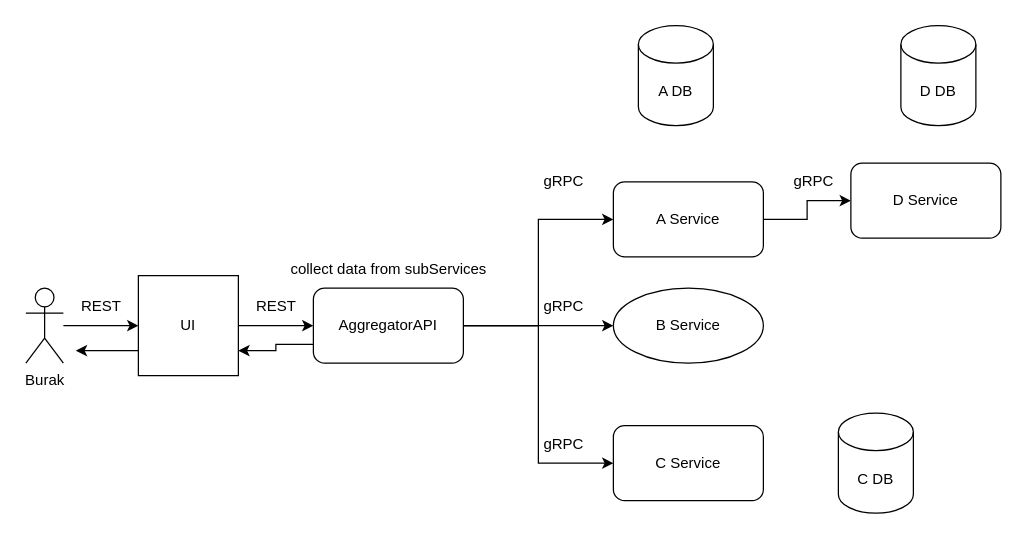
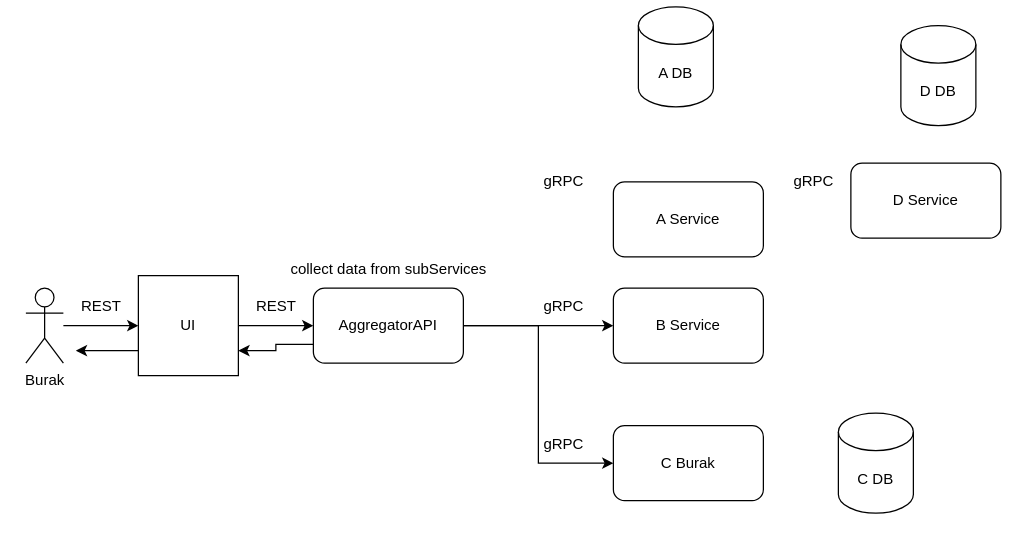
(676, 76) -> (676, 57)
(807, 214) -> none
(538, 237) -> none
(688, 326) -> (688, 326)
(688, 463) -> (688, 463)
